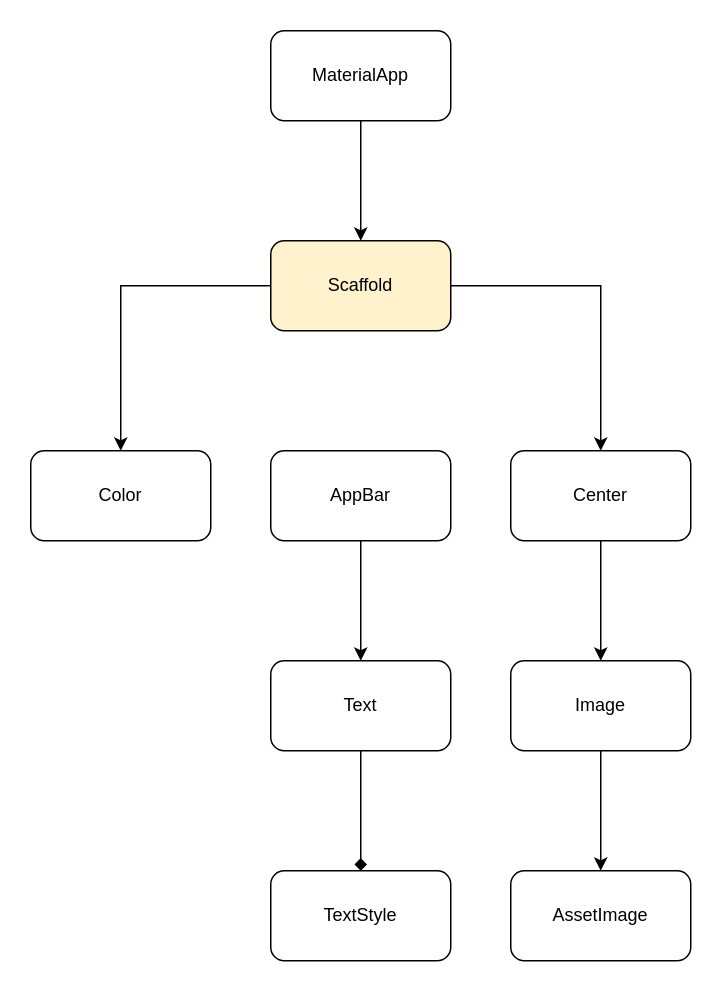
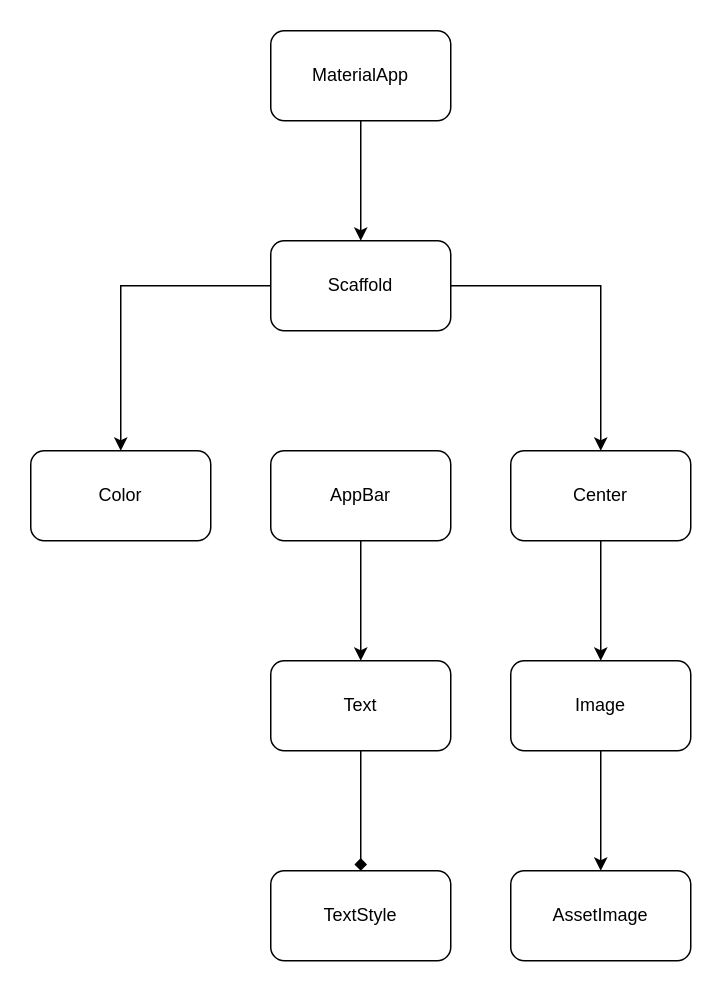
(361, 286) -> (361, 286)
